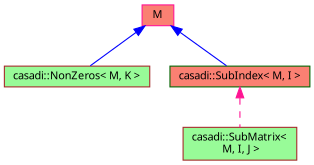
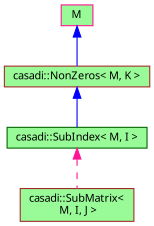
(158, 15) -> (77, 15)
(203, 49) -> (77, 113)
(240, 77) -> (77, 138)
